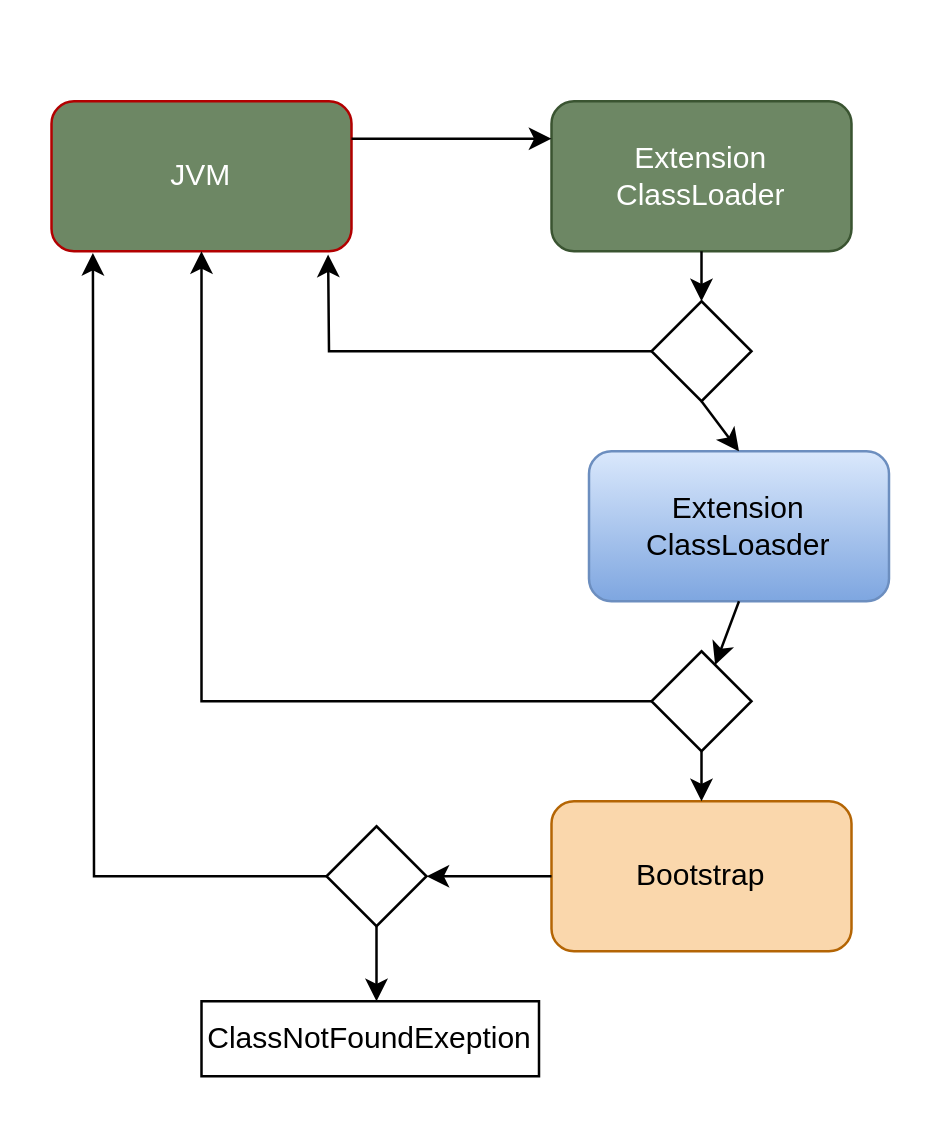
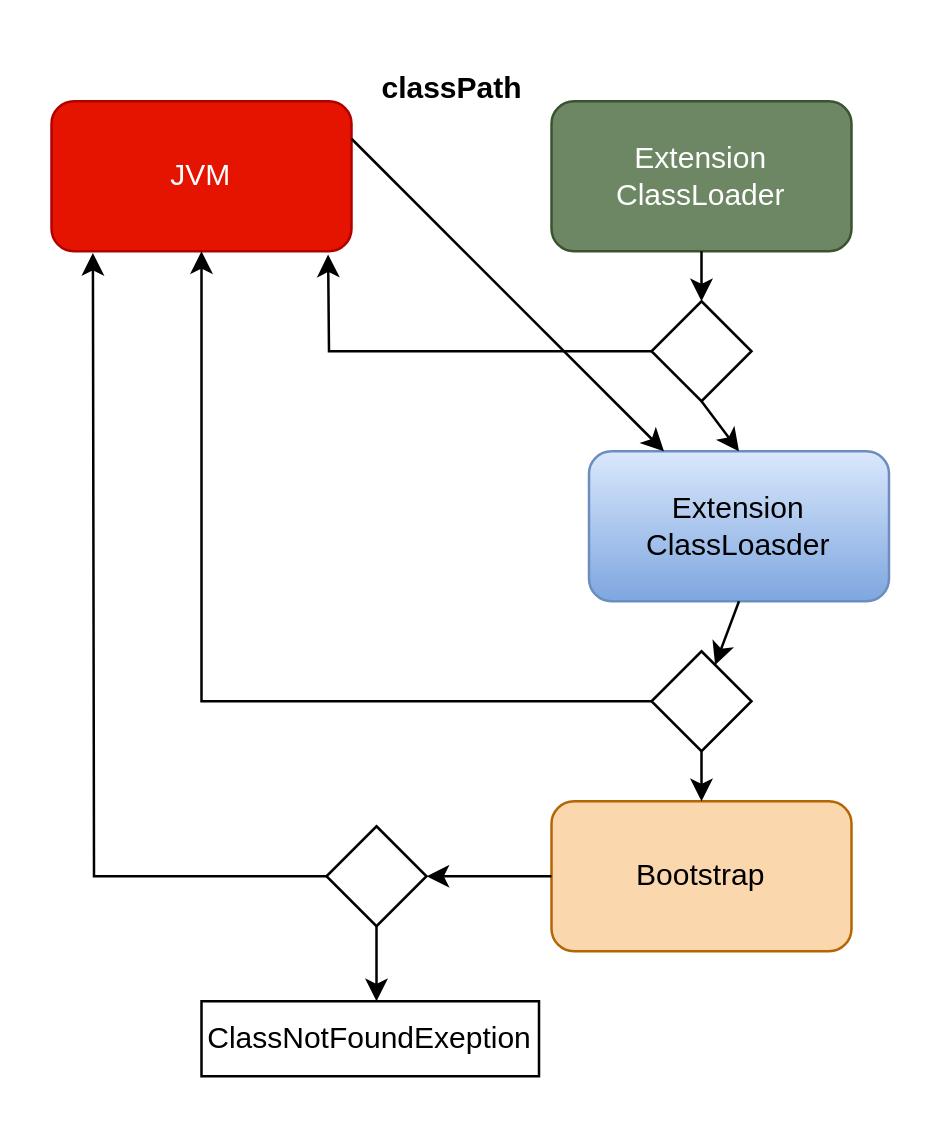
none -> (451, 89)
(443, 139) -> (454, 242)
(201, 176) -> (201, 176)
